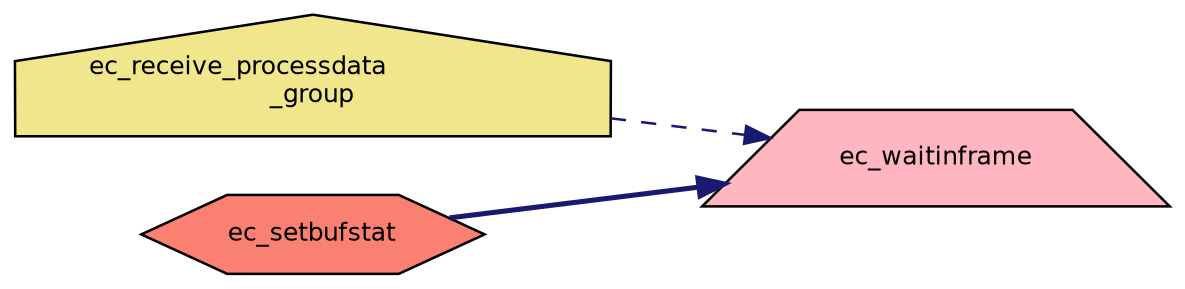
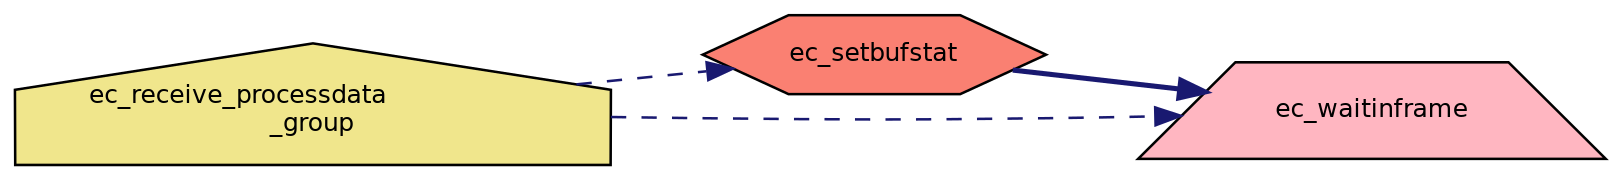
none -> (642, 78)
